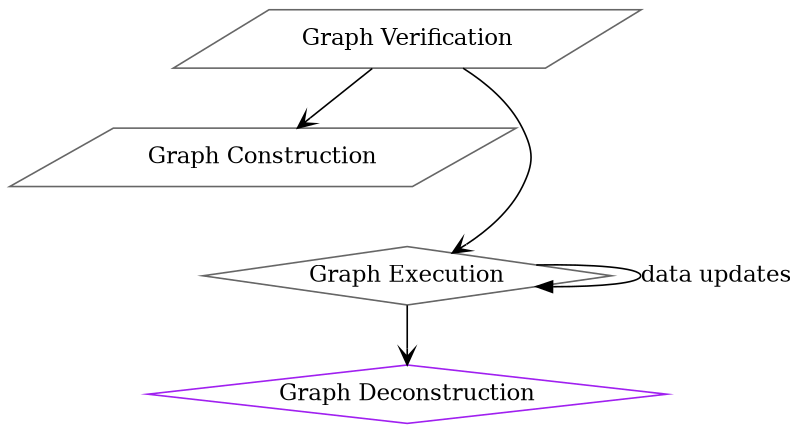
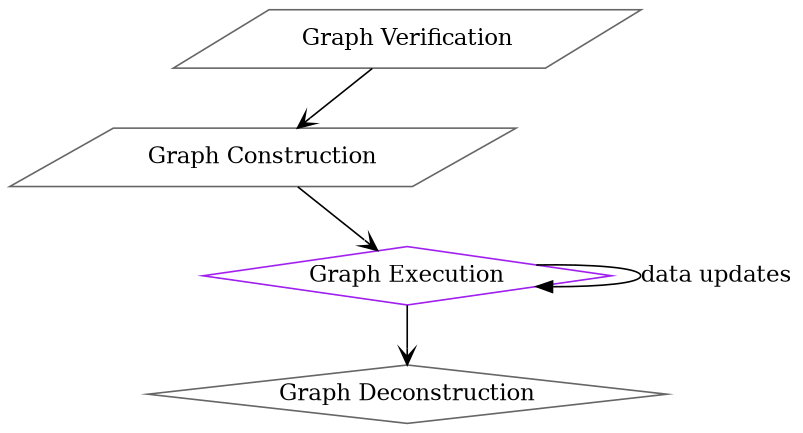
(531, 155) -> (331, 213)
(407, 276) -> (407, 276)
(407, 394) -> (407, 394)
